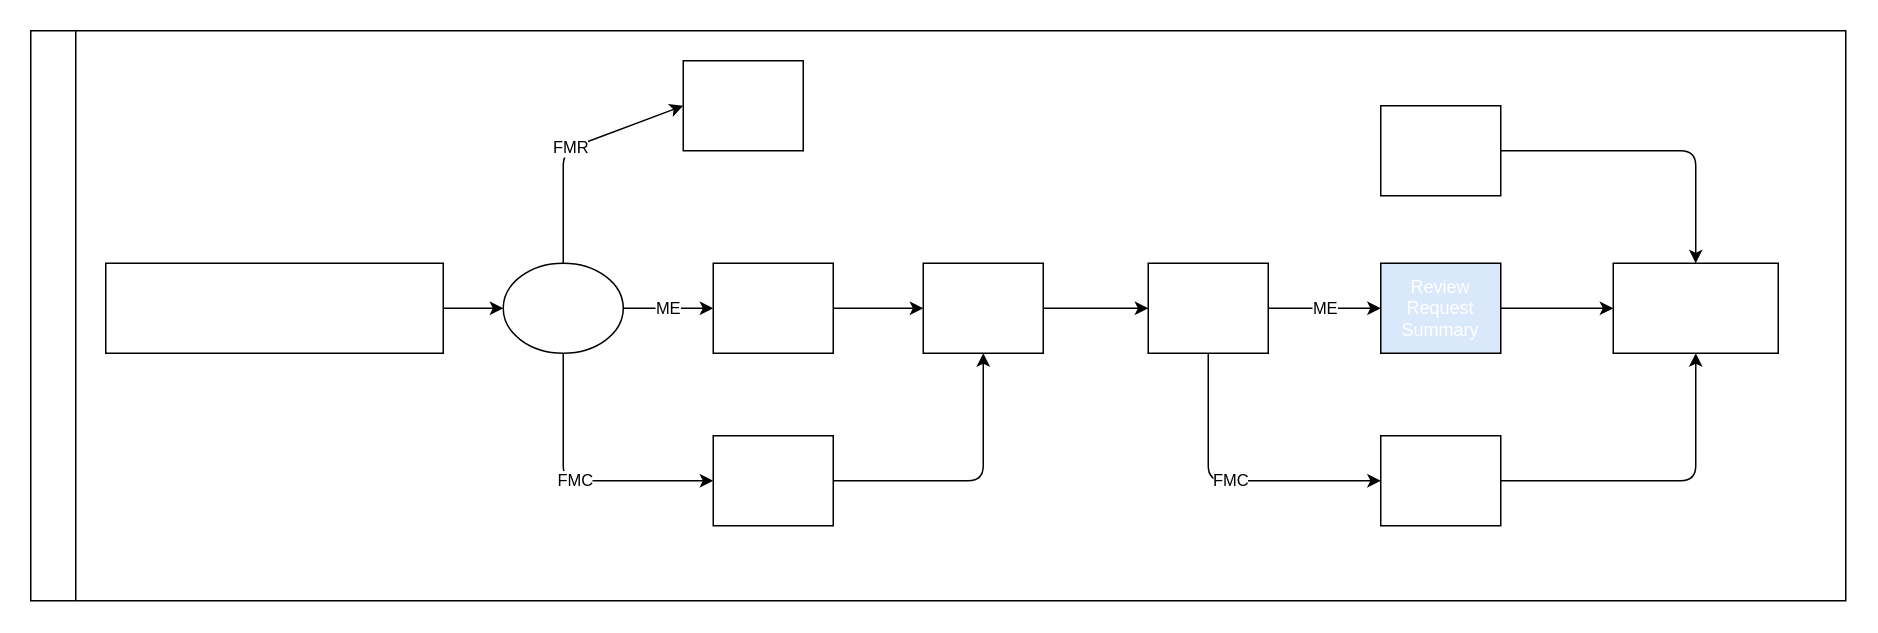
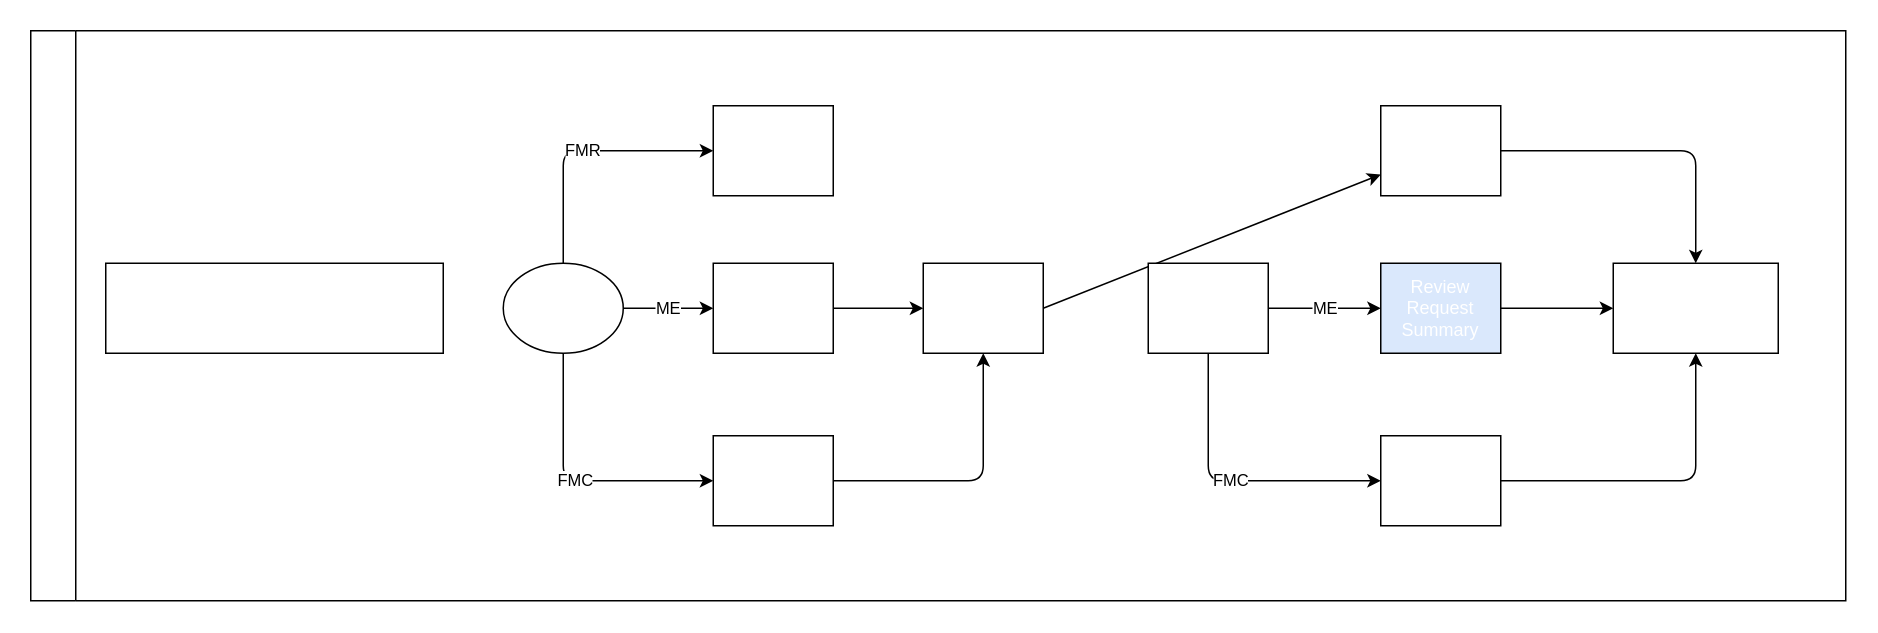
(743, 106) -> (773, 151)
(468, 308) -> none
(1090, 308) -> (1264, 221)
